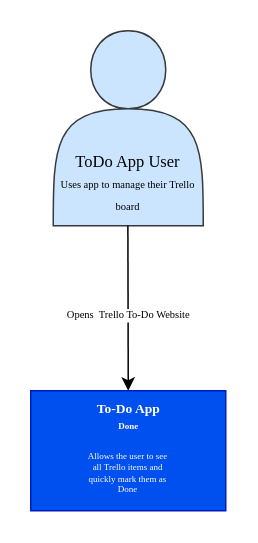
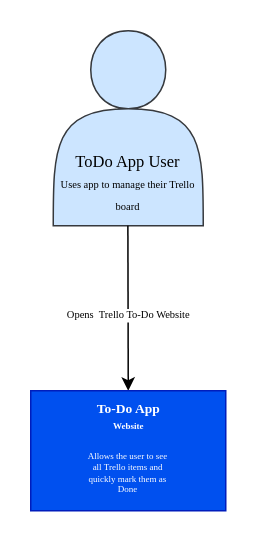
(129, 417) -> (129, 417)
